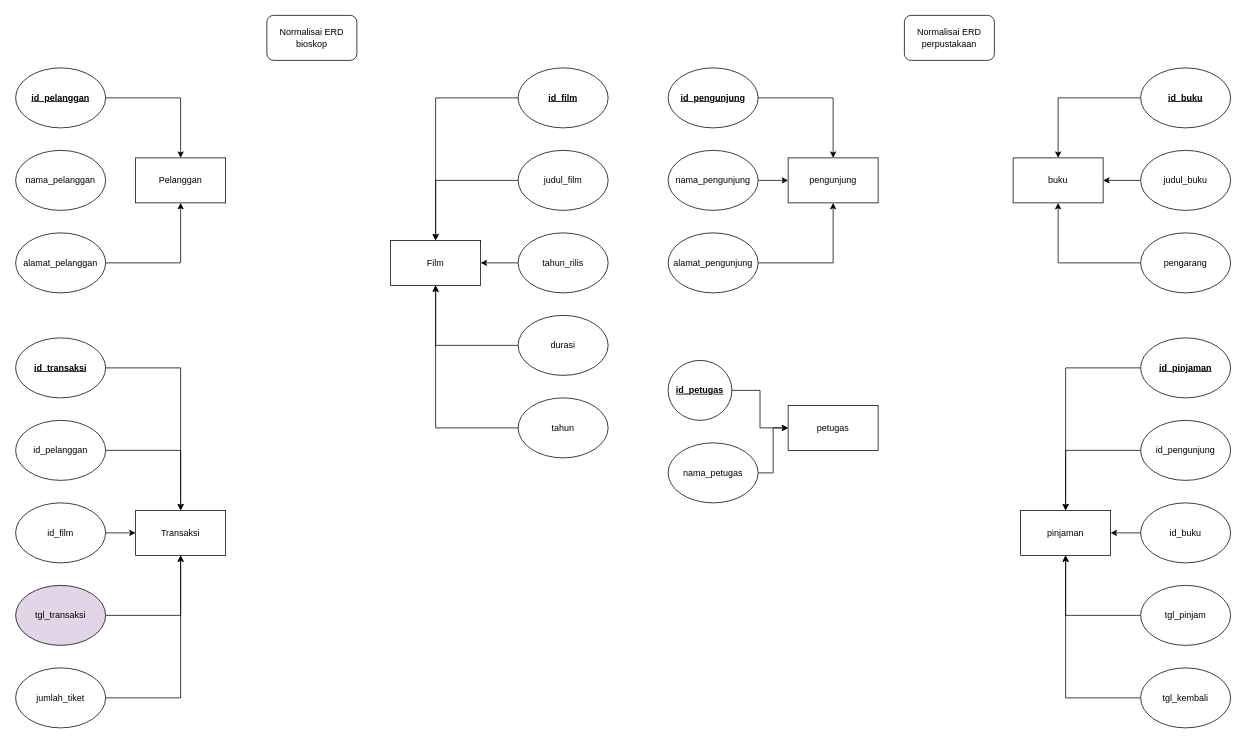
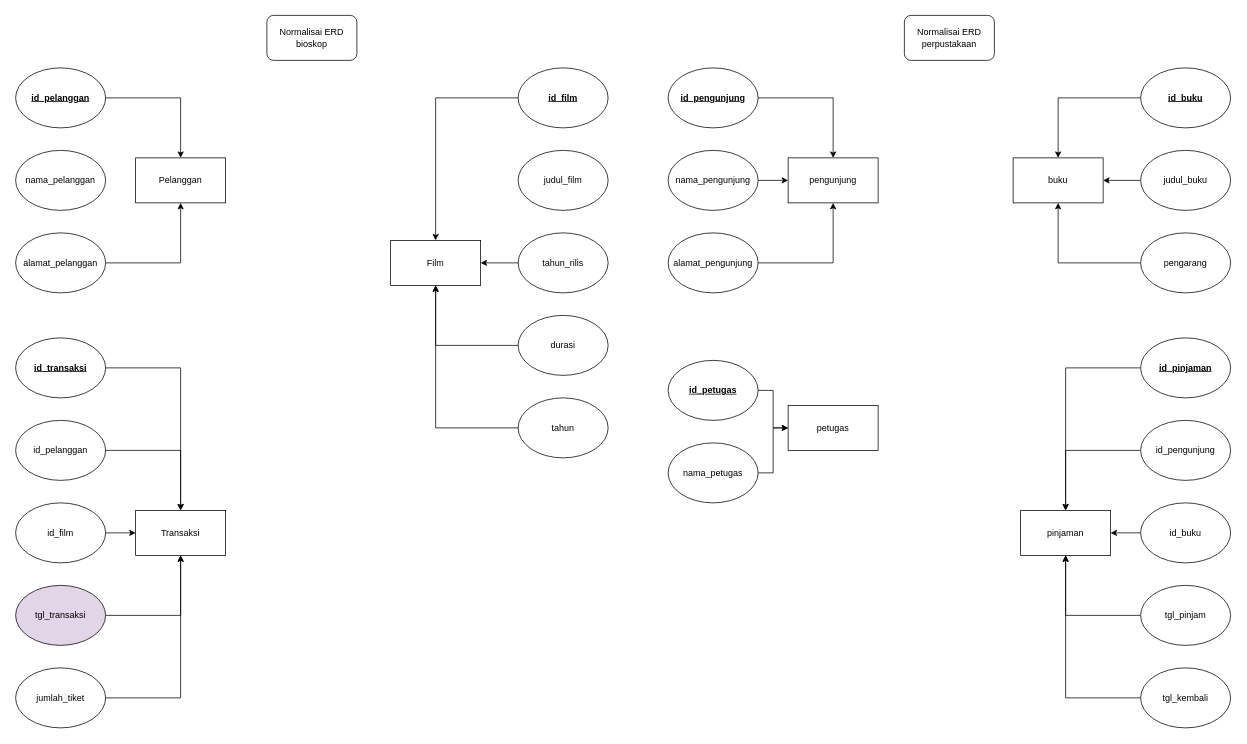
(478, 180) -> none
(700, 390) -> (713, 390)
